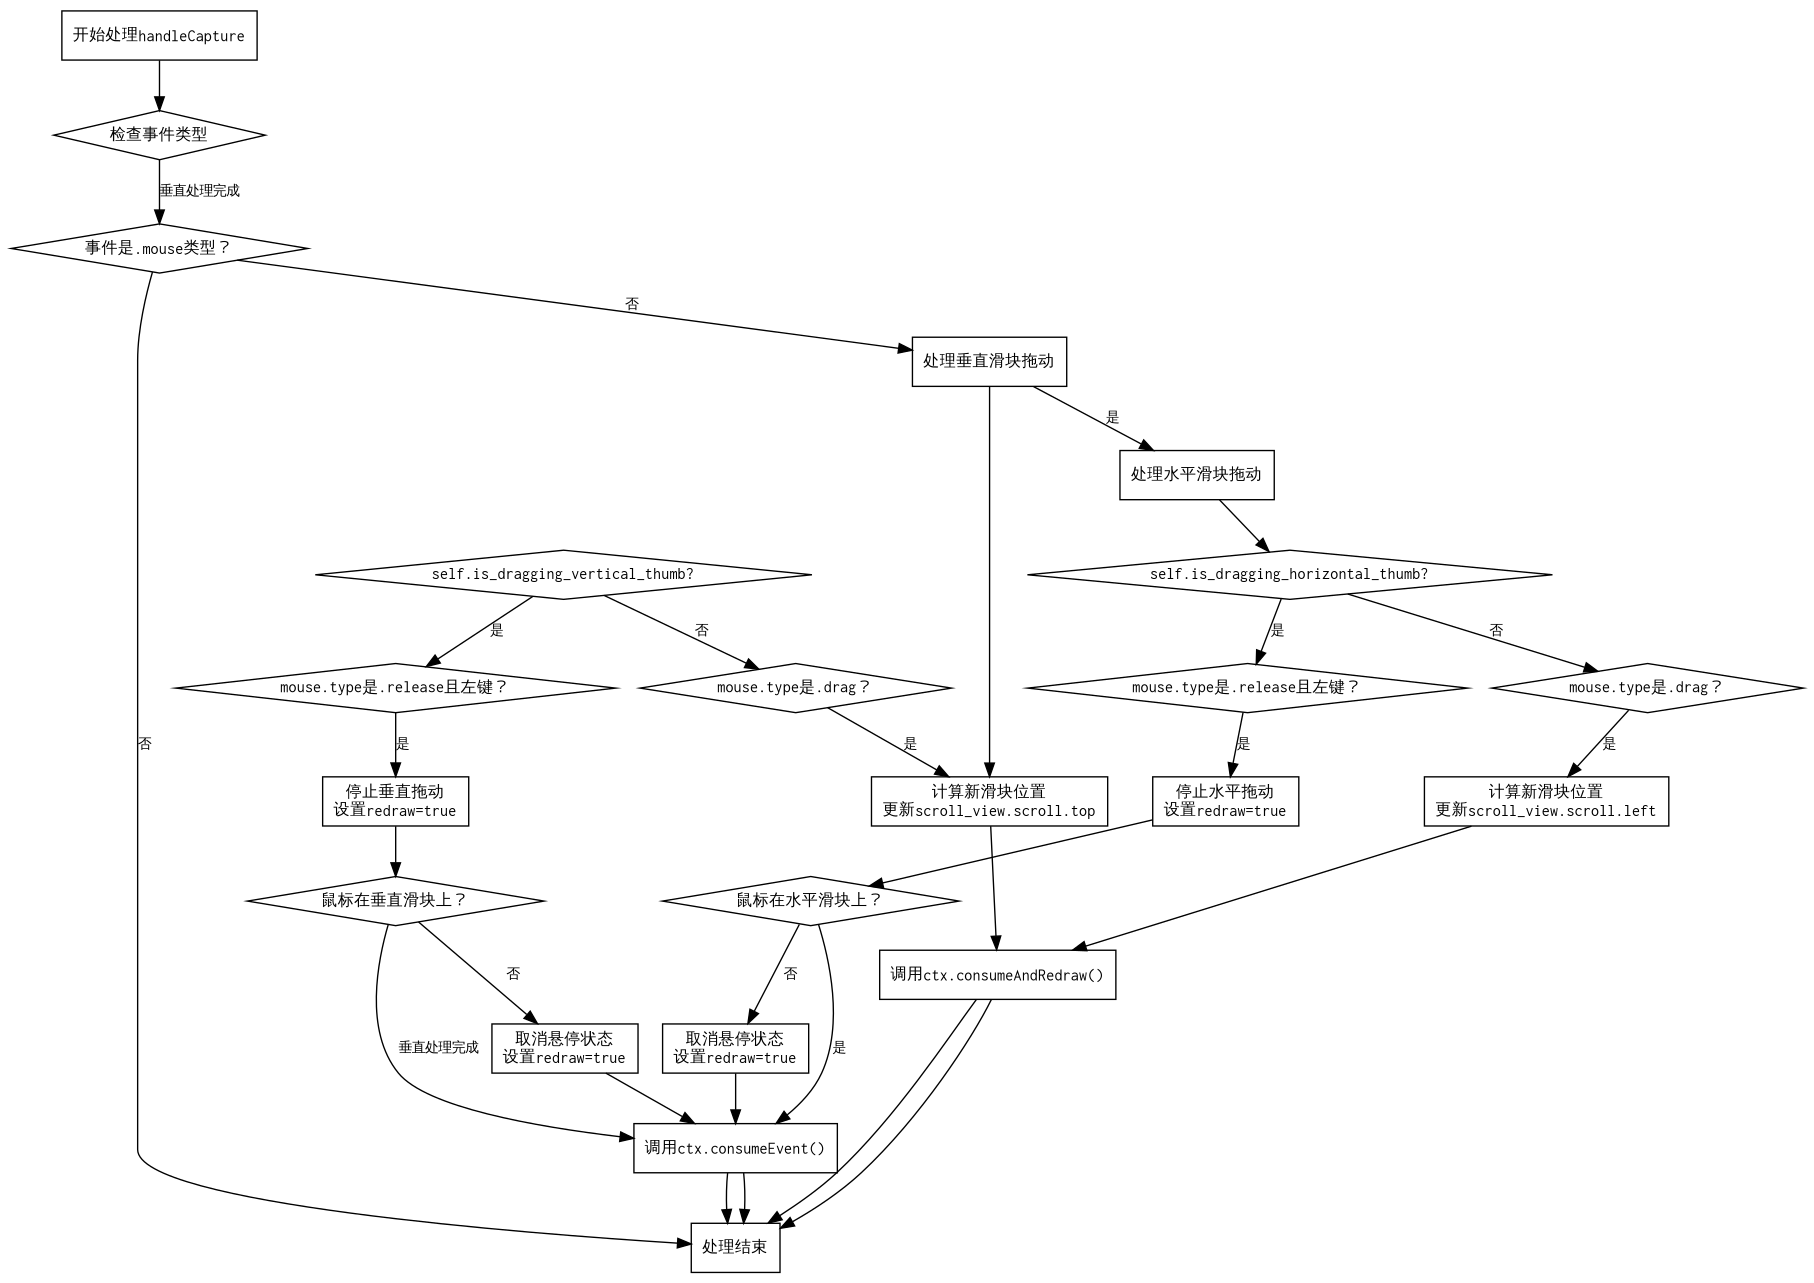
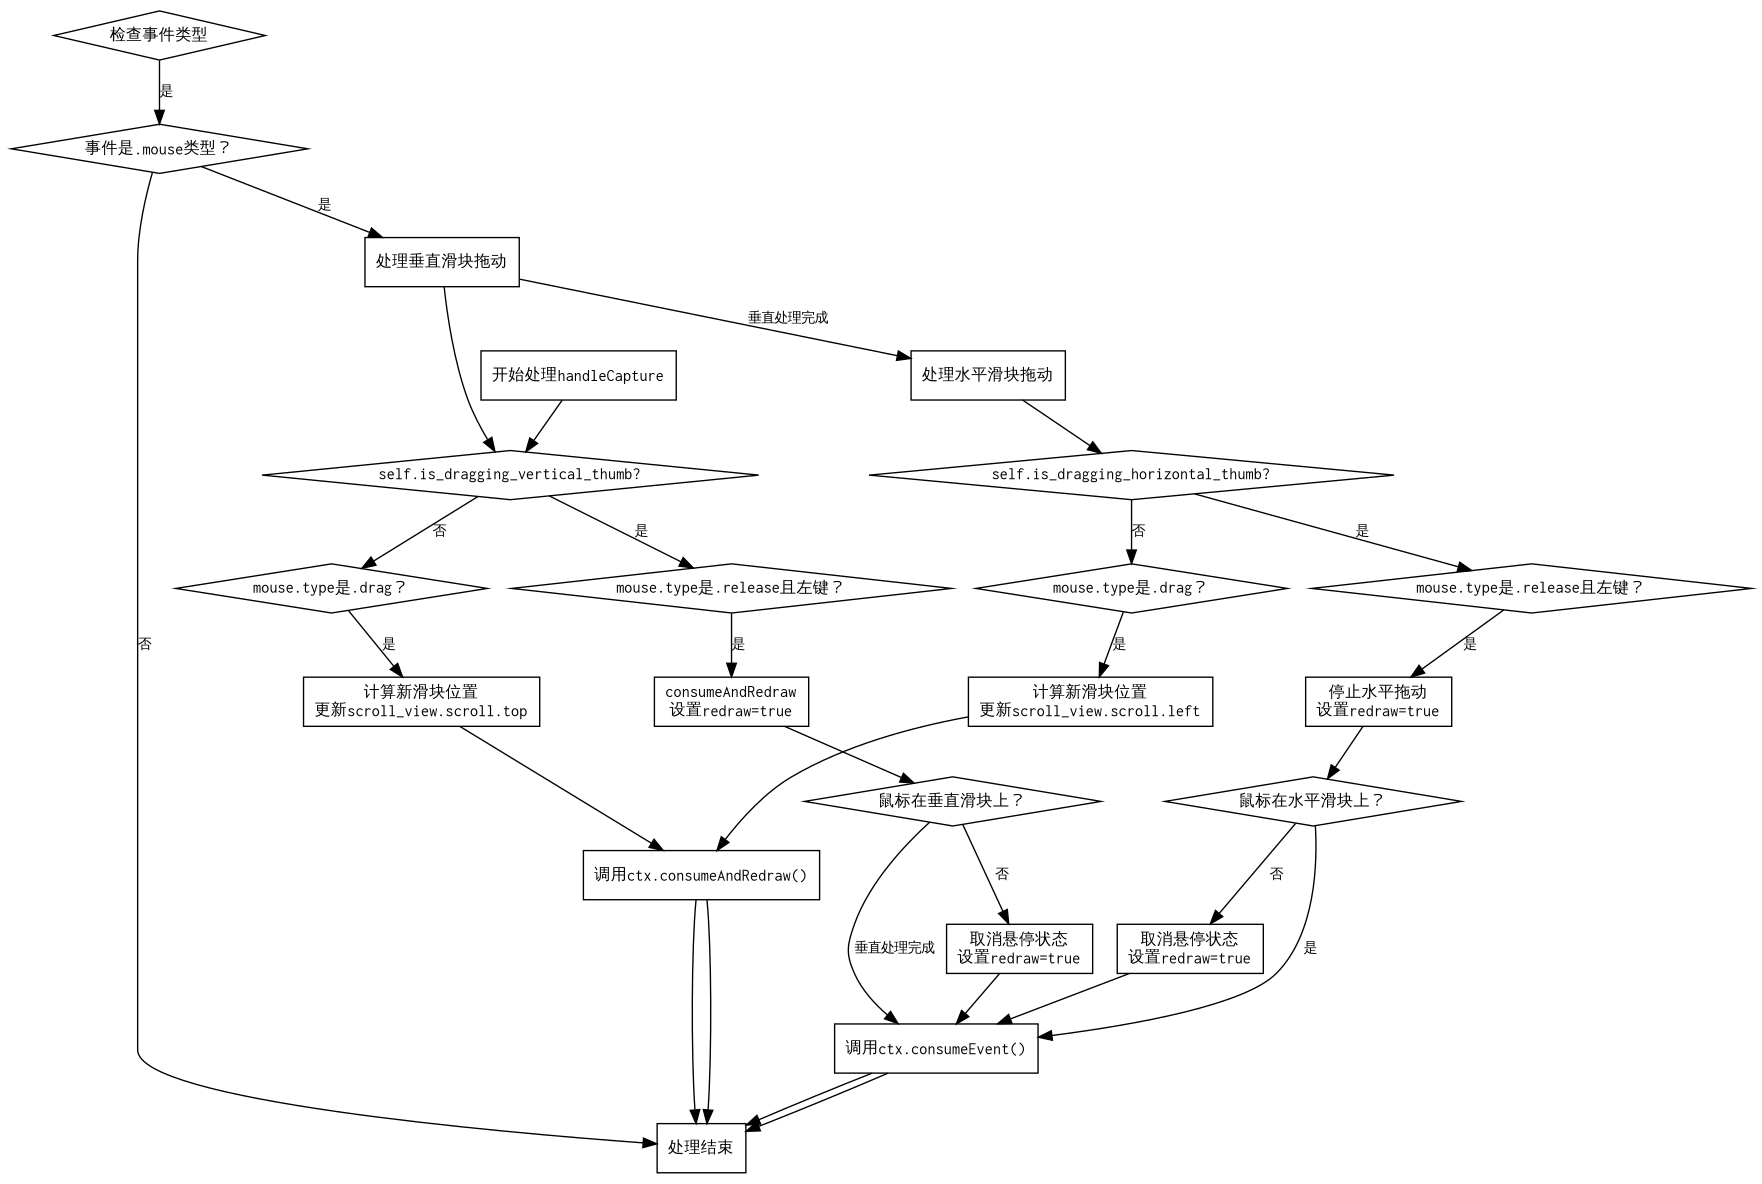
(159, 79) -> (548, 420)
(200, 192) -> (166, 92)
(632, 305) -> (325, 205)
(1112, 418) -> (788, 319)
(990, 575) -> (458, 366)
(396, 801) -> (732, 702)
